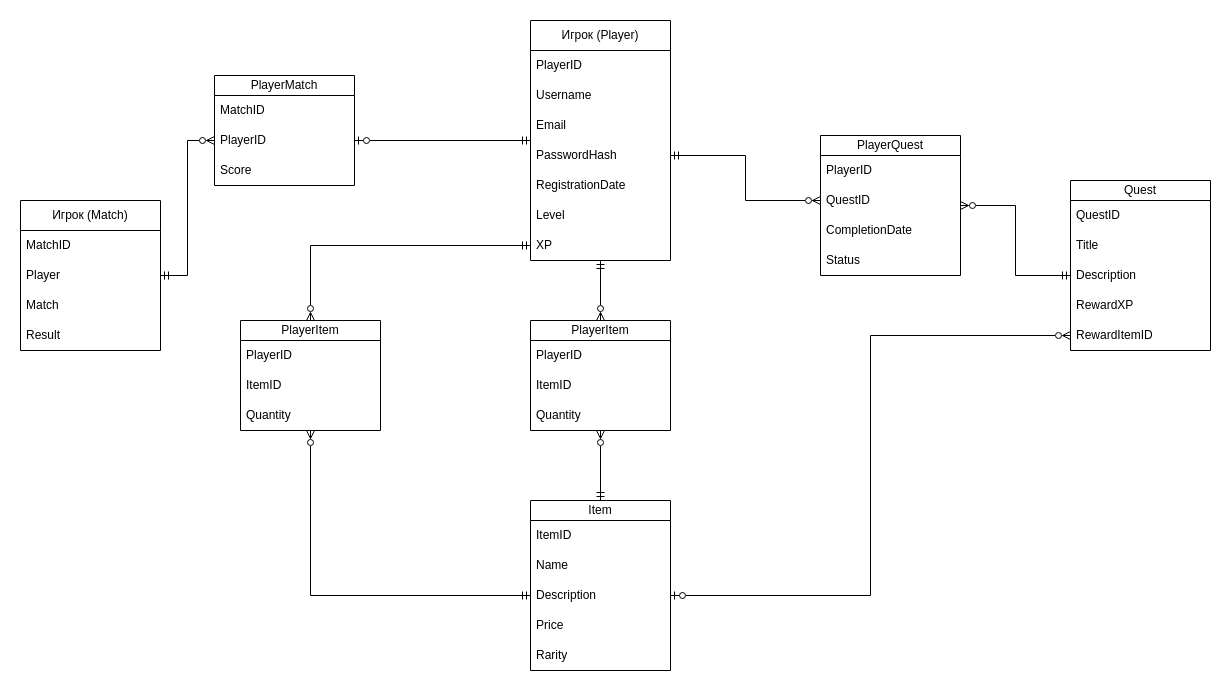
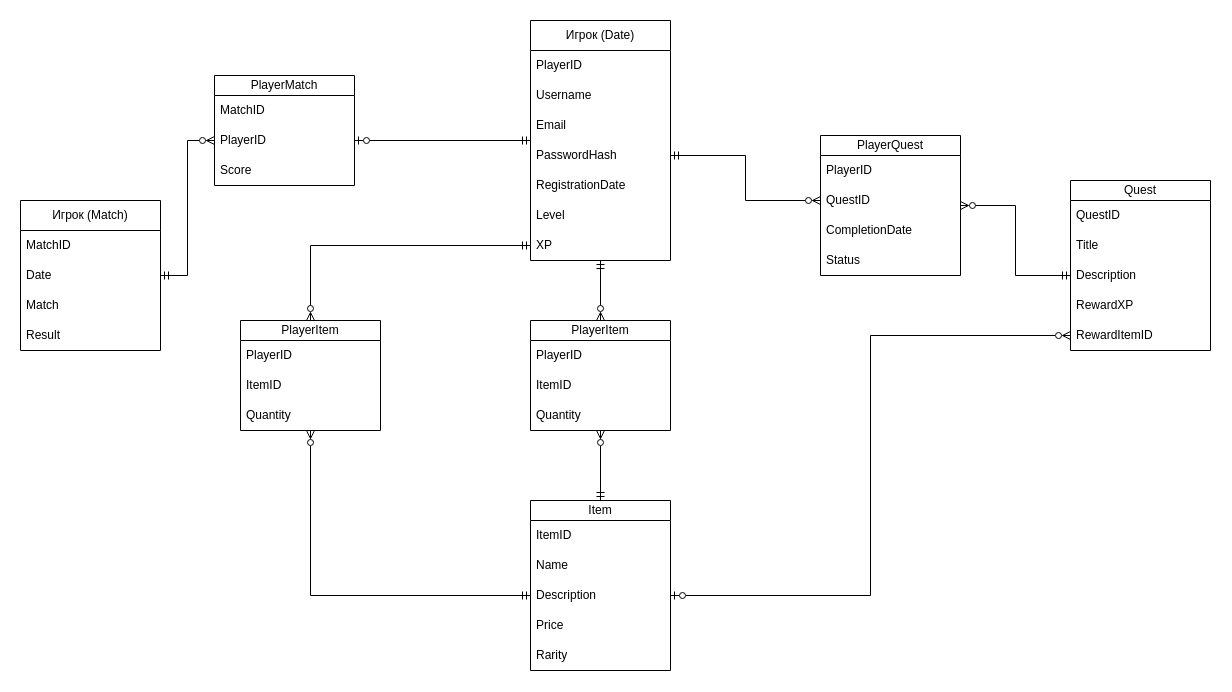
(601, 36) -> (601, 36)
(45, 276) -> (40, 276)
